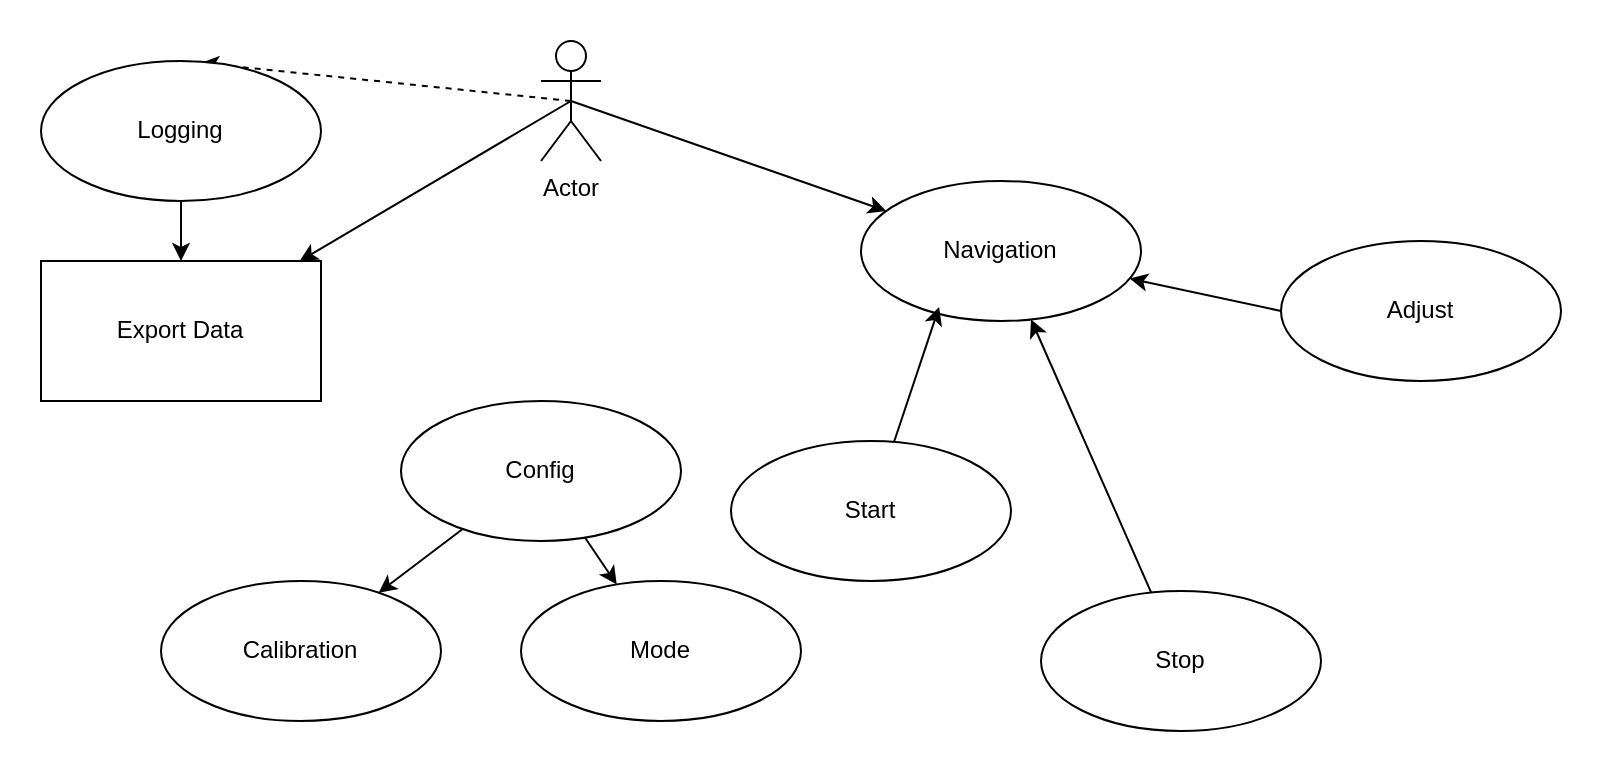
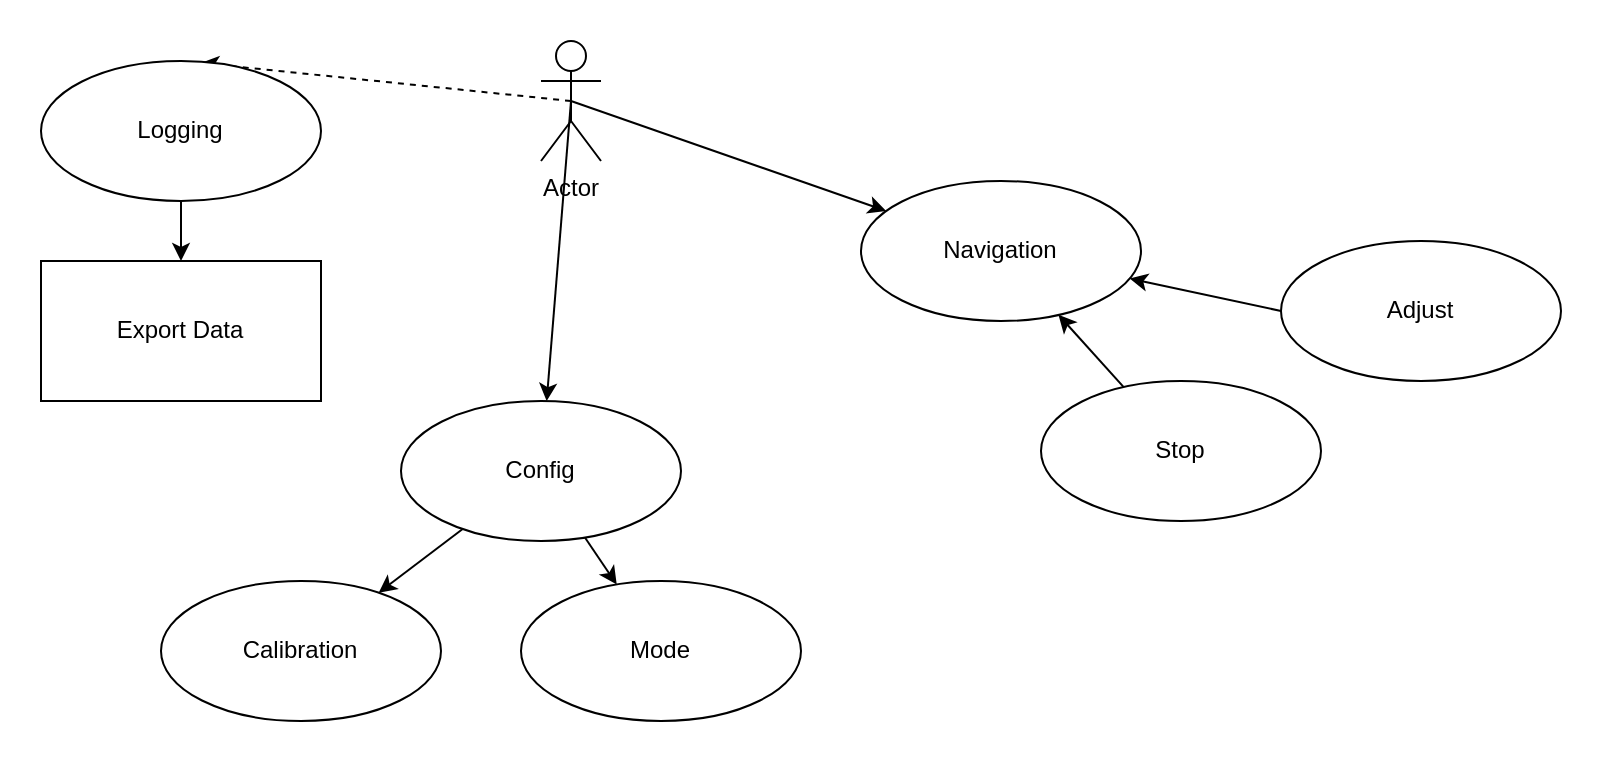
(439, 179) -> (558, 259)
(914, 381) -> none
(871, 511) -> none
(1181, 661) -> (1181, 451)
